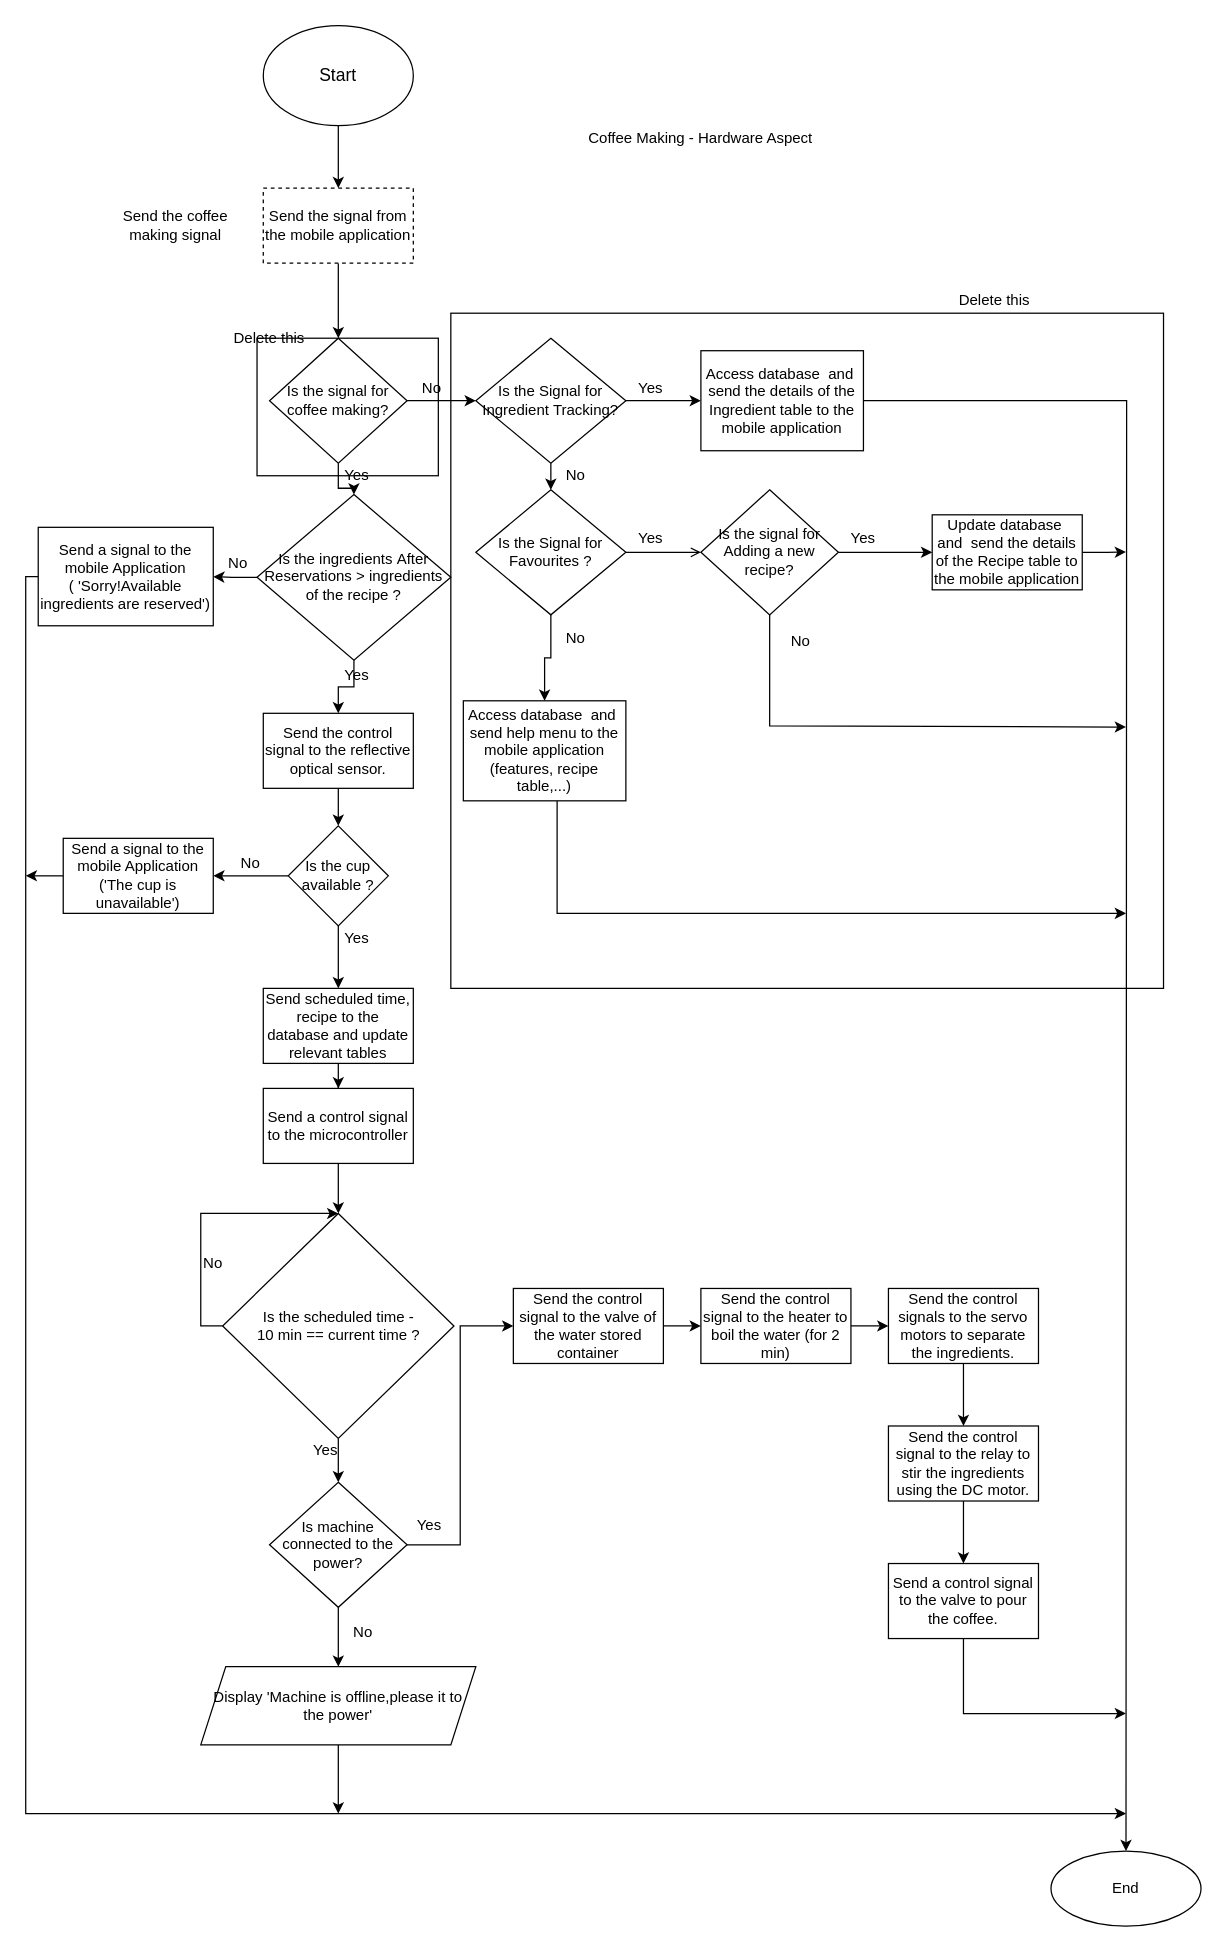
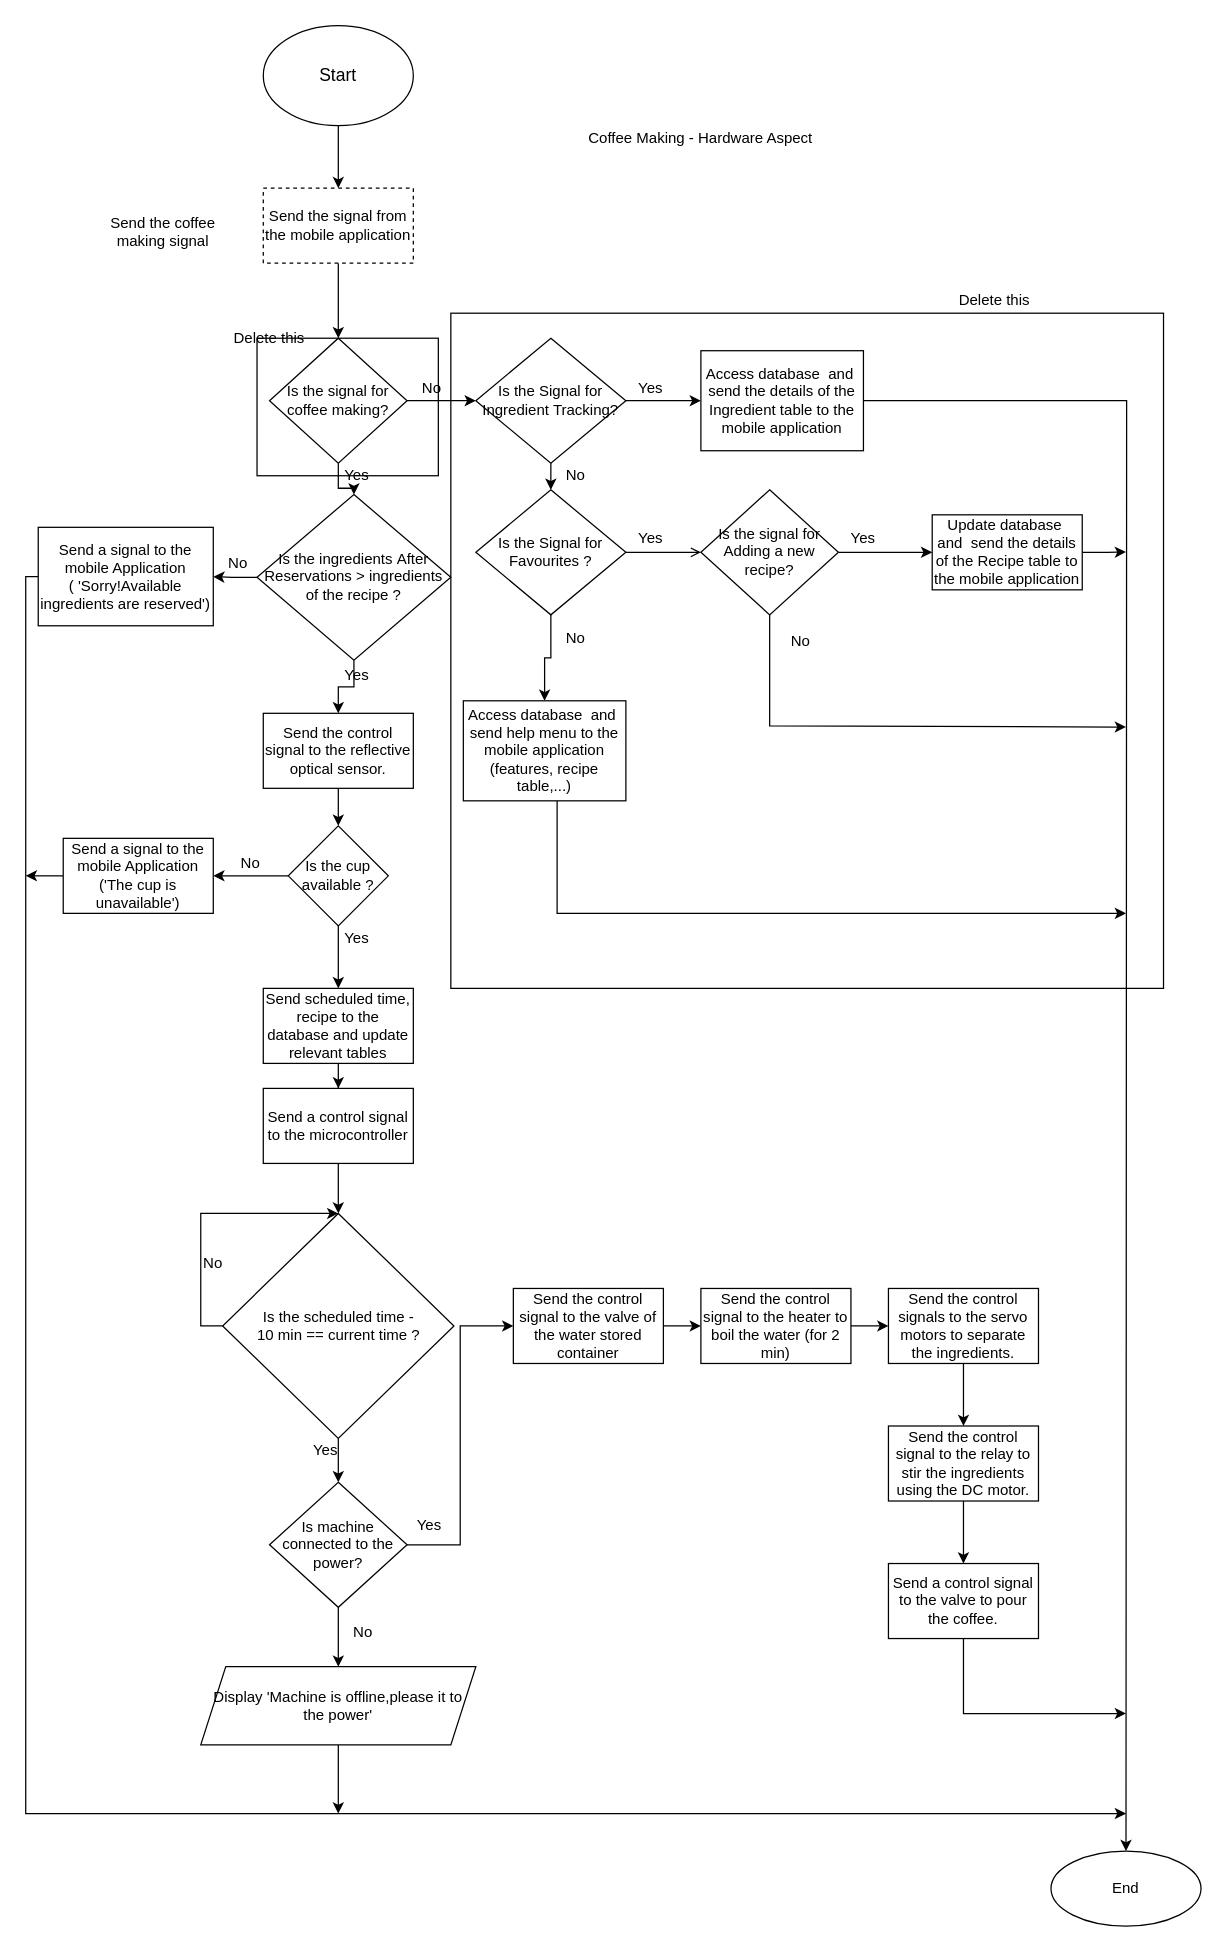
(176, 226) -> (163, 232)
